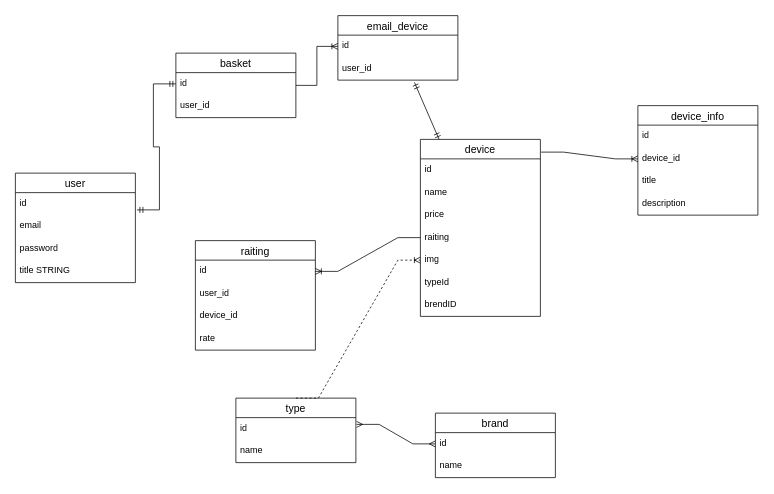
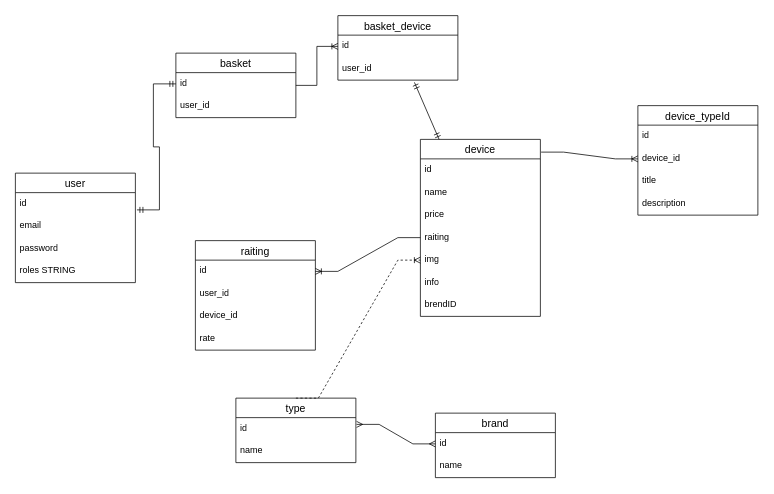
(398, 26) -> (398, 26)
(698, 116) -> (698, 116)
(47, 271) -> (48, 271)
(440, 282) -> (434, 282)
